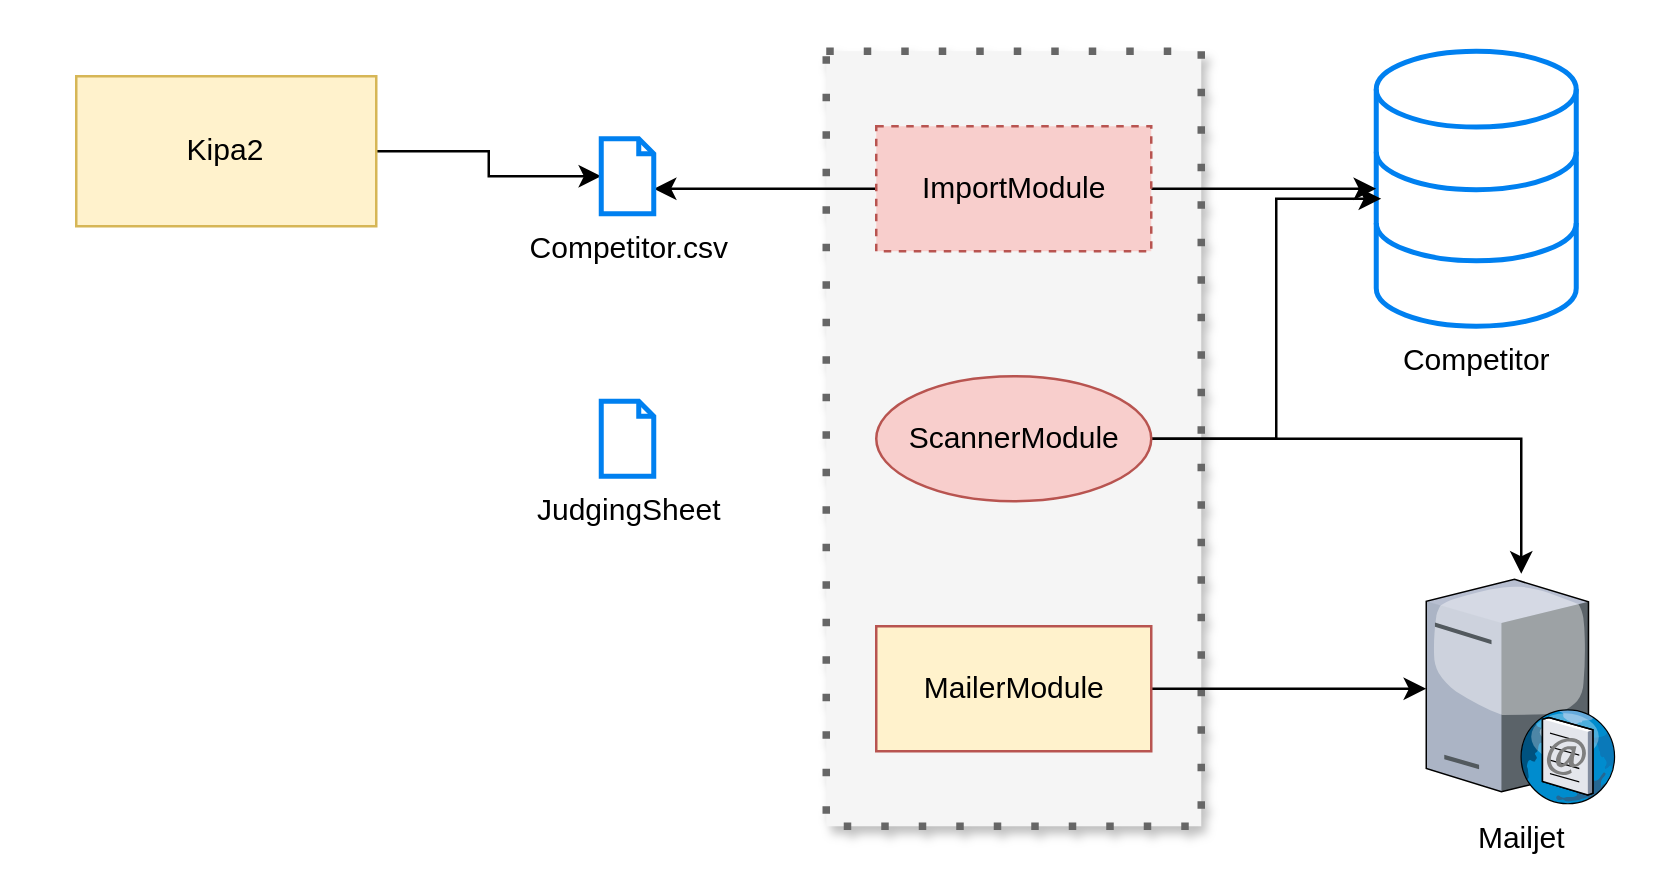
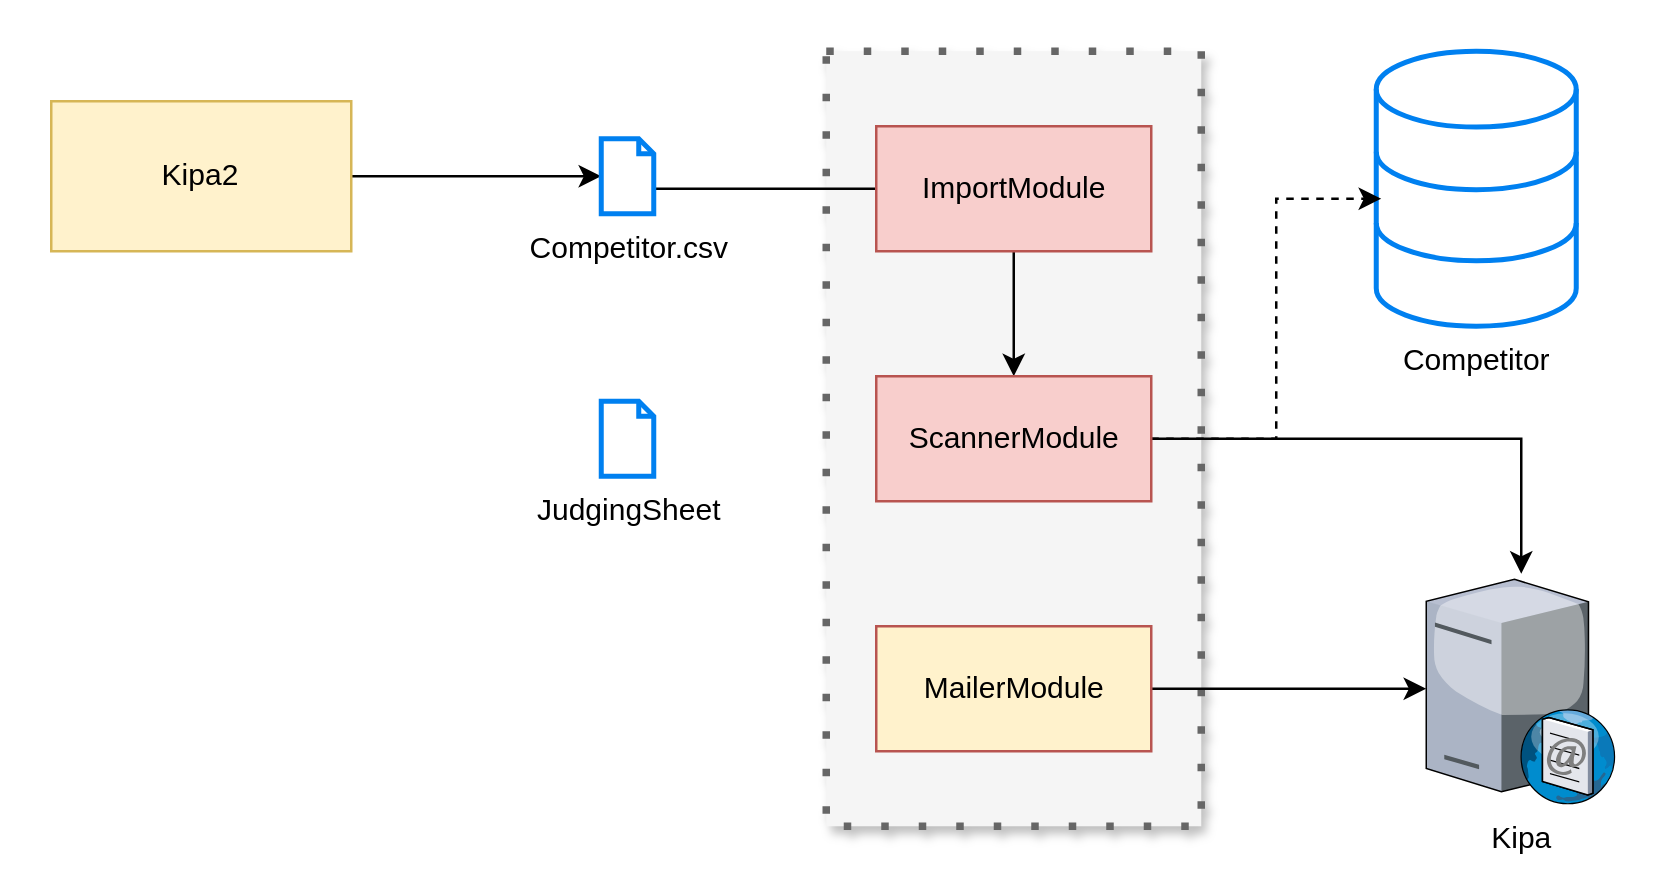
(226, 151) -> (201, 176)
(672, 189) -> (664, 189)
(1014, 189) -> (1014, 189)
(1255, 189) -> (1014, 305)
(1276, 272) -> (1276, 272)
(1014, 439) -> (1014, 439)
(1523, 839) -> (1523, 839)
